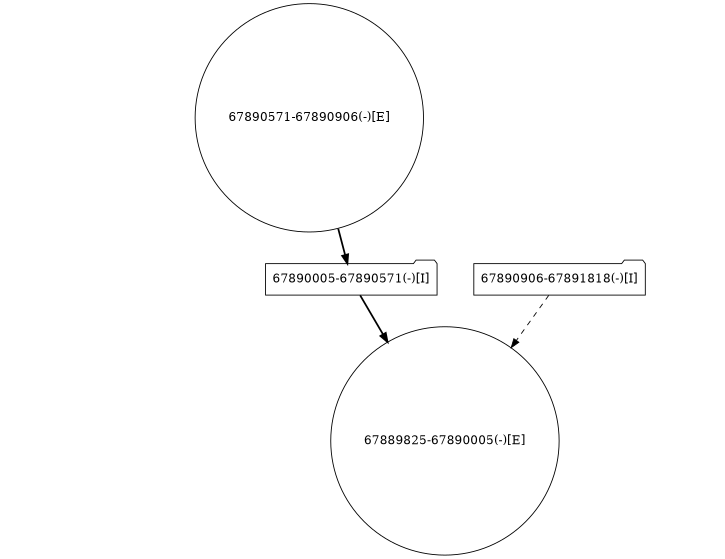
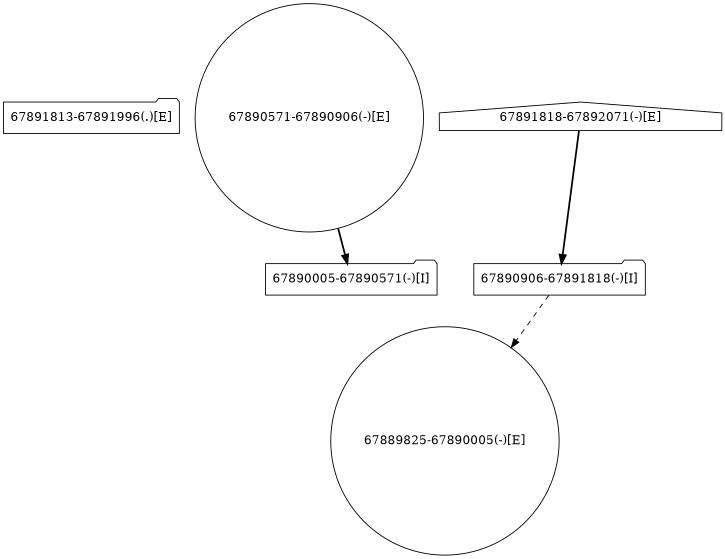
none -> (91, 118)
none -> (581, 118)
(372, 315) -> none
